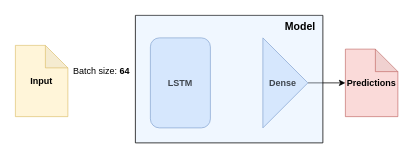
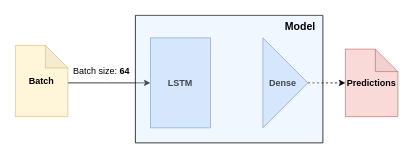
(42, 81) -> (42, 81)
none -> (106, 83)
(180, 83) -> (180, 83)
(323, 83) -> (323, 83)
